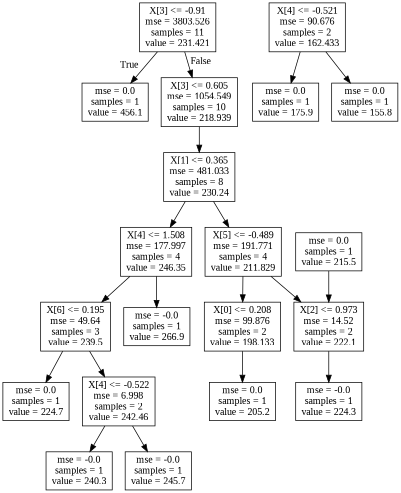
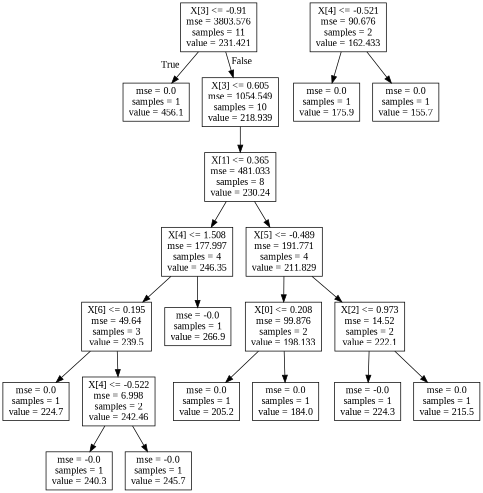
(178, 27) -> (219, 27)
(365, 102) -> (406, 102)
(329, 283) -> (409, 364)
none -> (286, 401)
